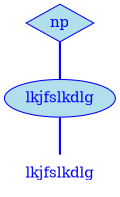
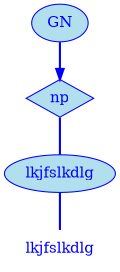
none -> (60, 23)
